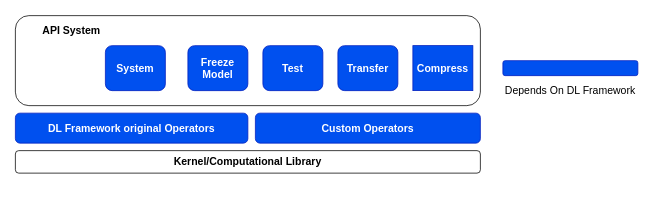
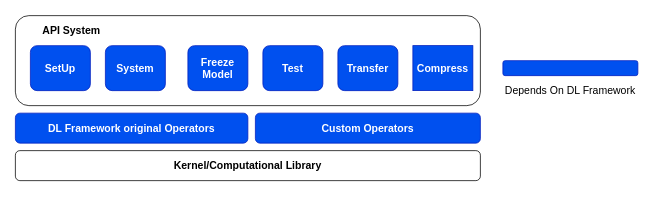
none -> (60, 68)
(248, 162) -> (248, 165)
